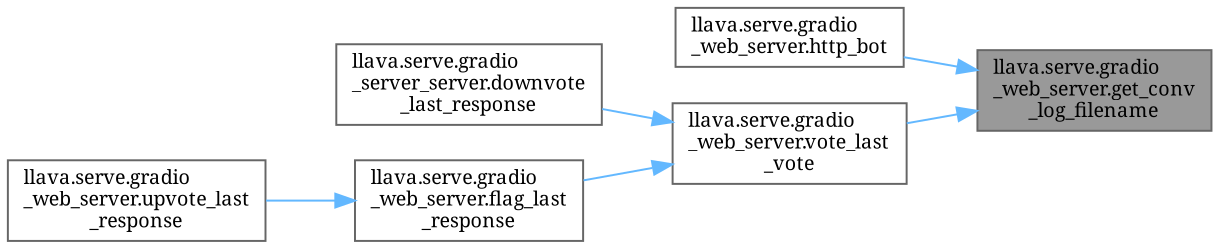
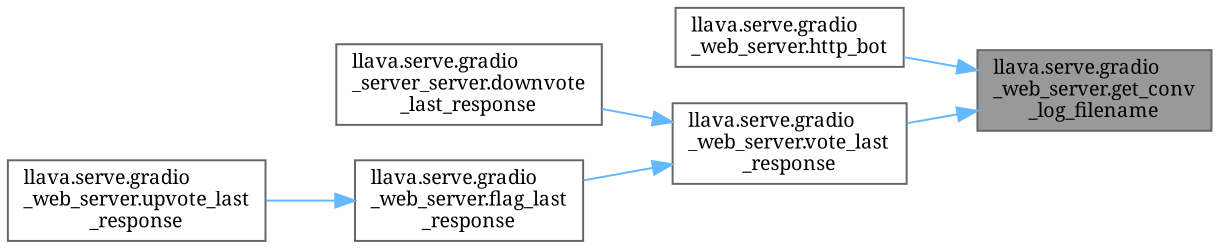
(790, 144) -> (790, 144)
